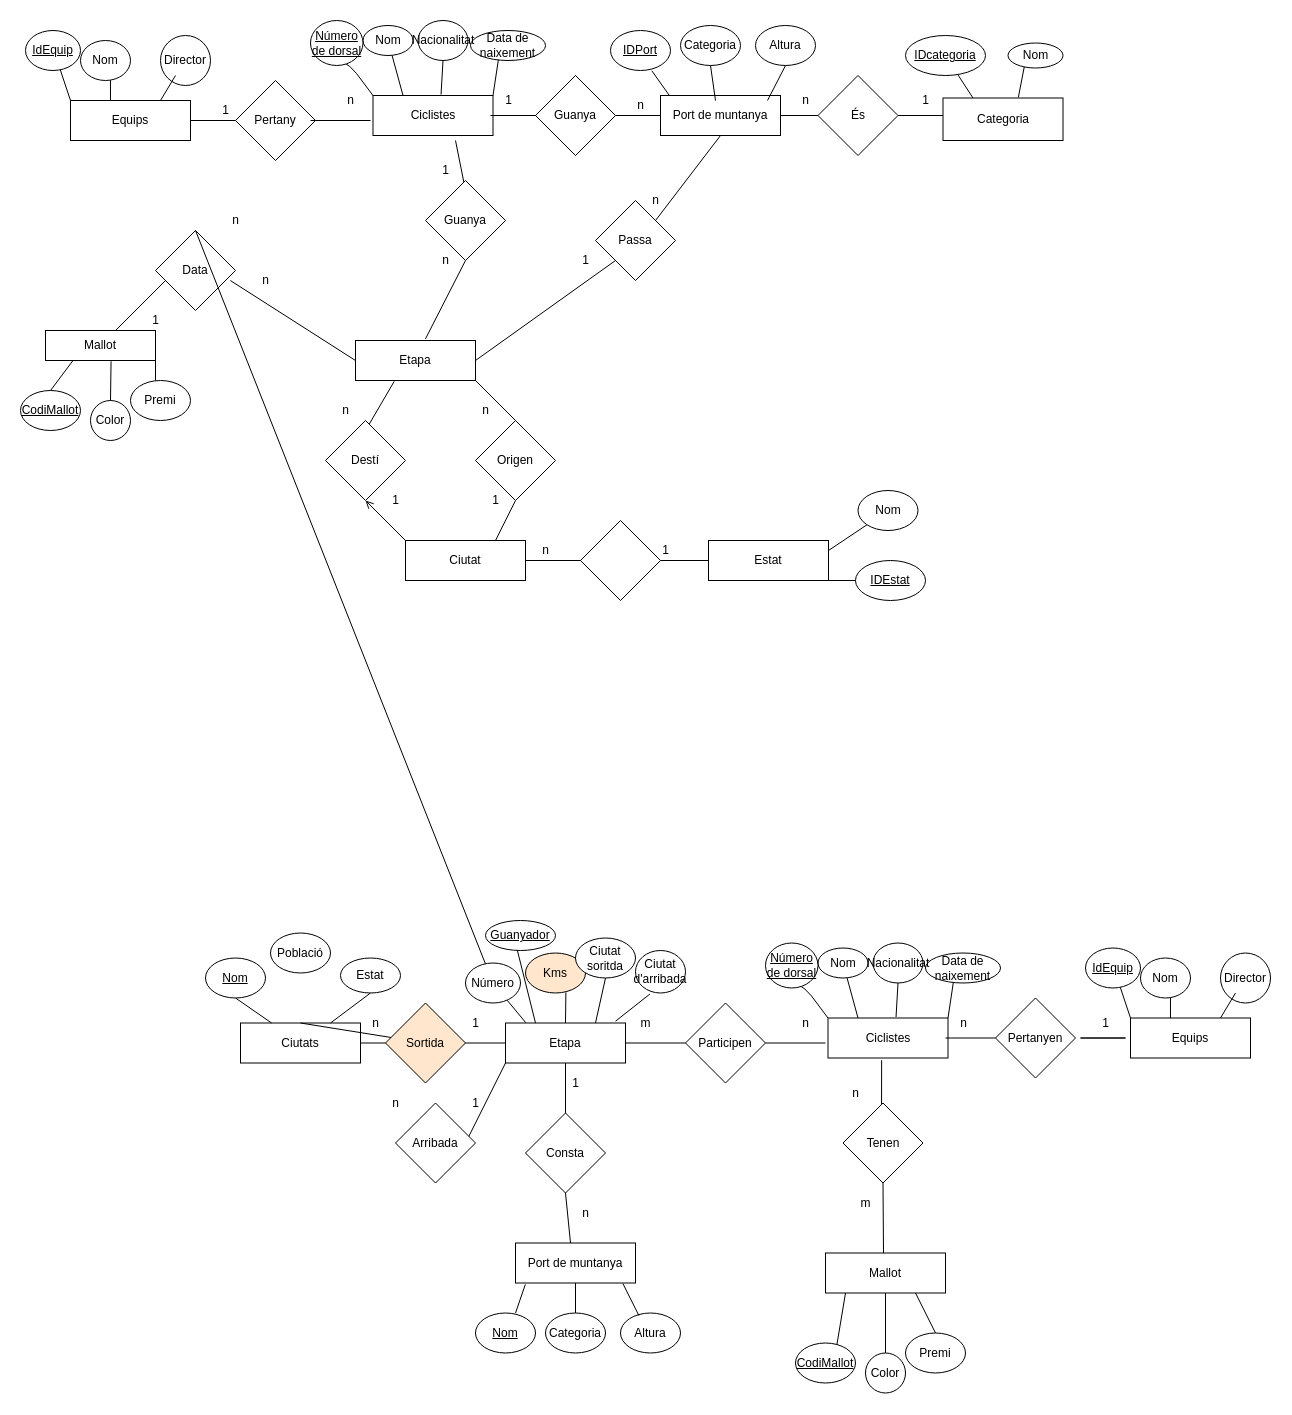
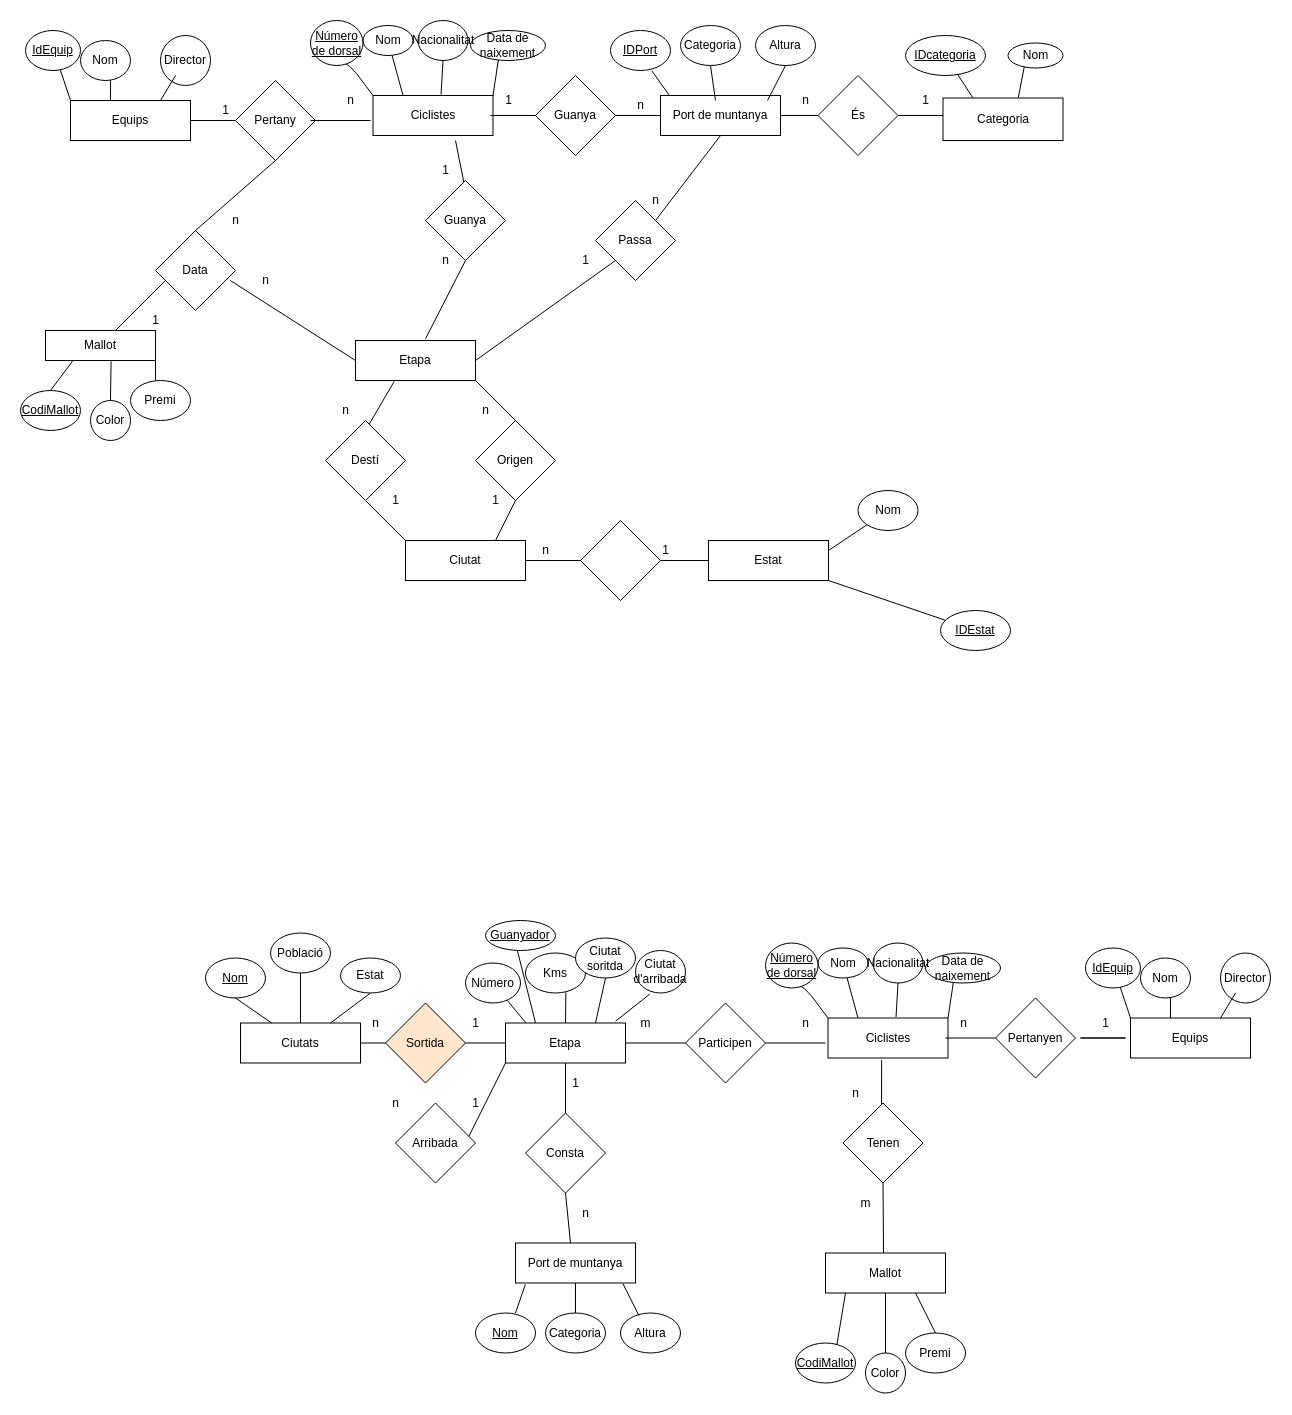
(369, 504) -> (368, 503)
(891, 581) -> (976, 631)
(340, 597) -> (236, 196)
(556, 973) -> (556, 973)
(345, 1030) -> (301, 998)
